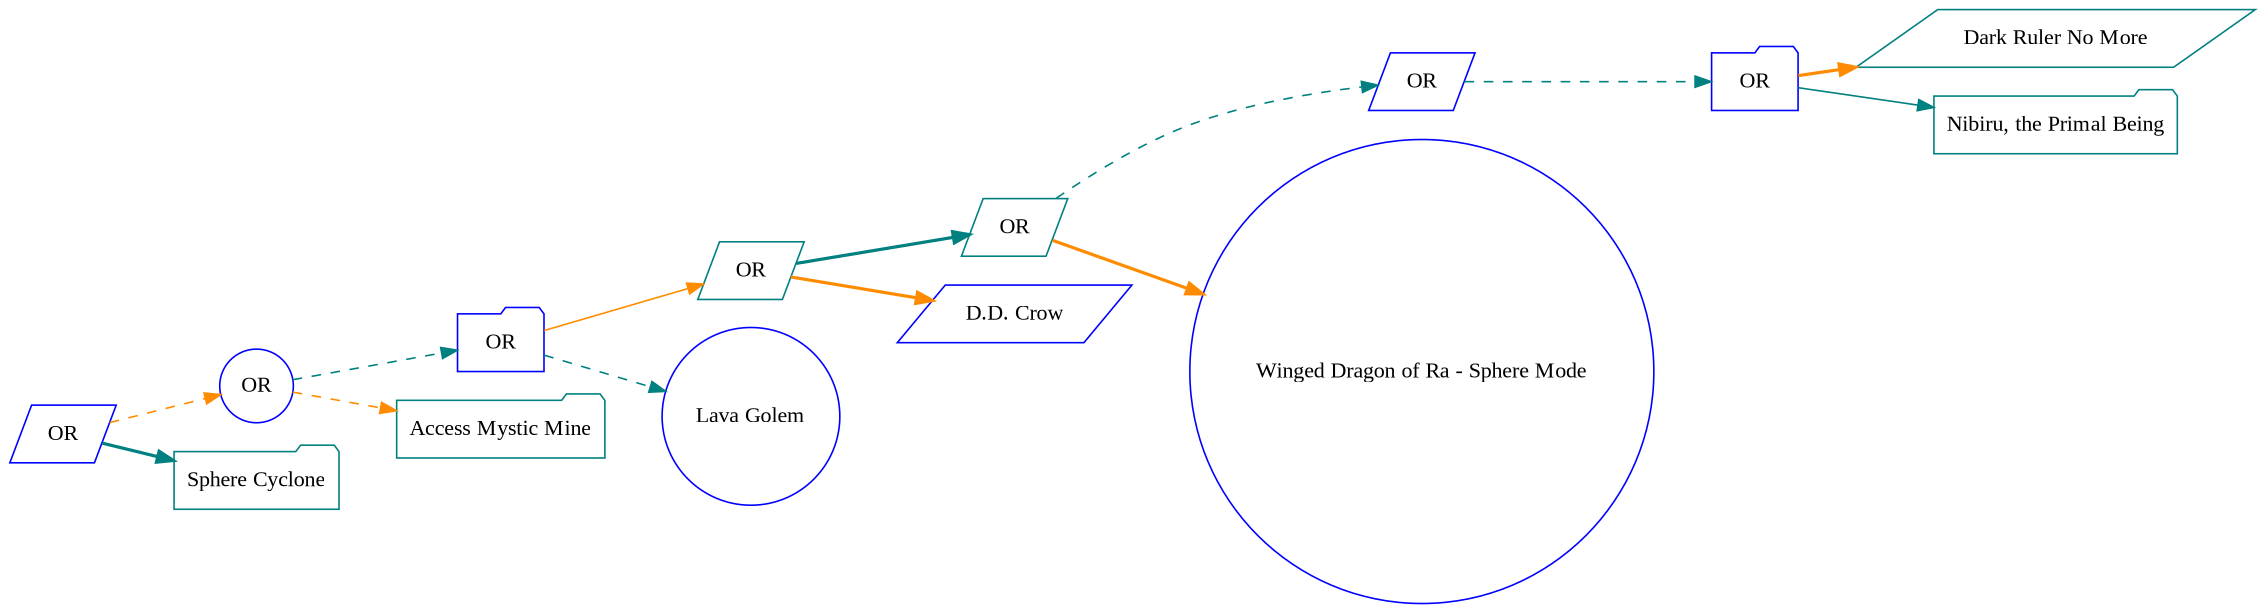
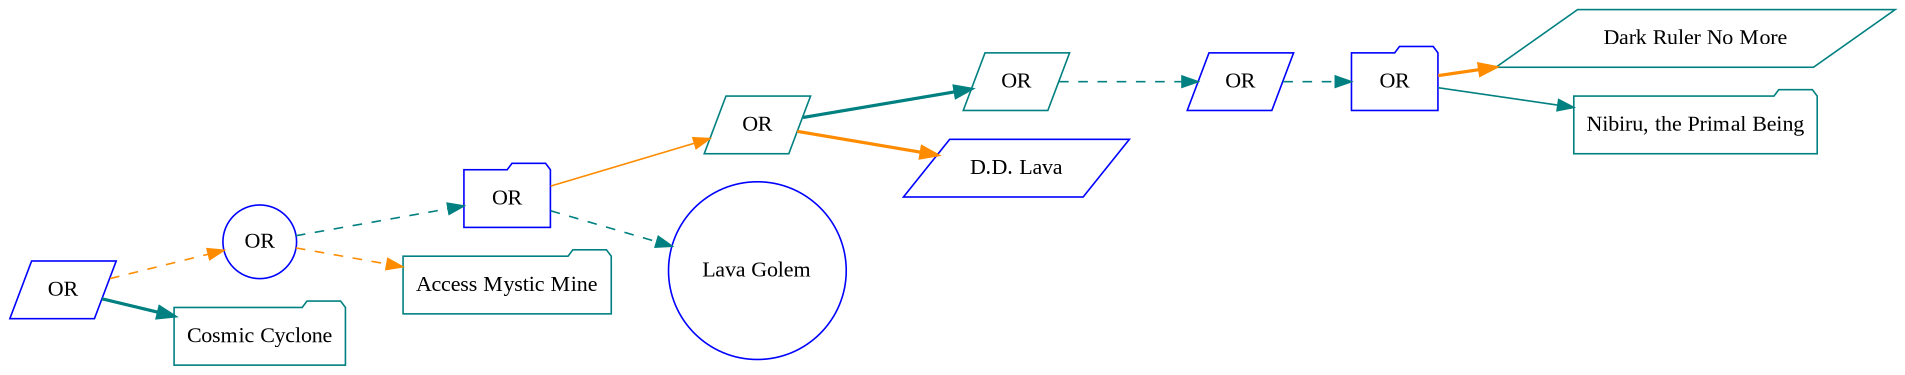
(1015, 314) -> (1016, 168)
(1422, 372) -> none
(257, 480) -> (260, 336)
